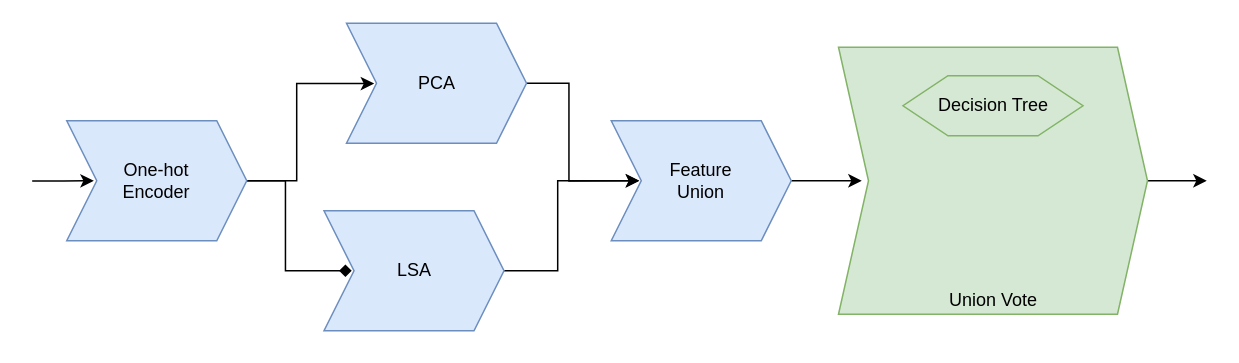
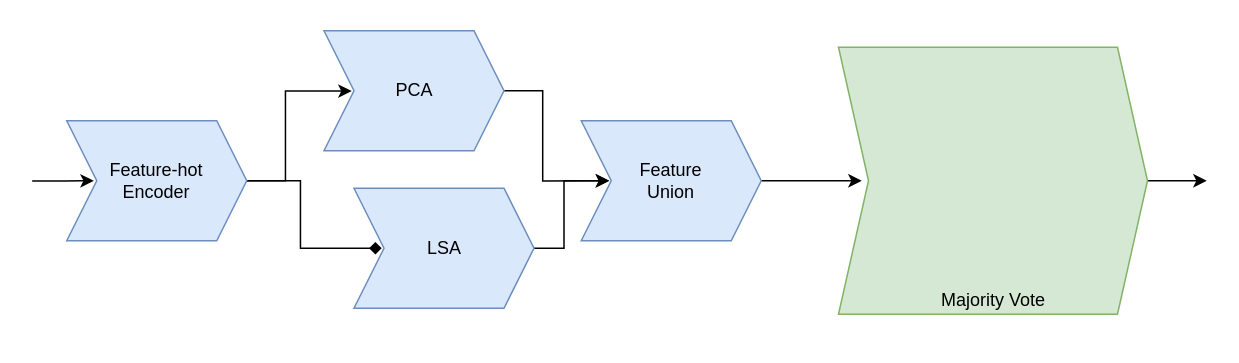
(437, 83) -> (414, 91)
(993, 106) -> none
(157, 181) -> (157, 181)
(701, 181) -> (671, 181)
(414, 271) -> (444, 248)
(994, 299) -> (994, 299)
